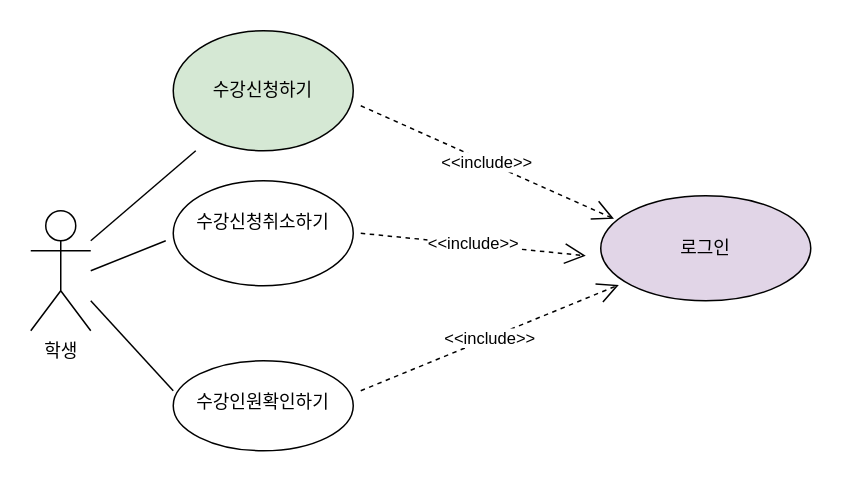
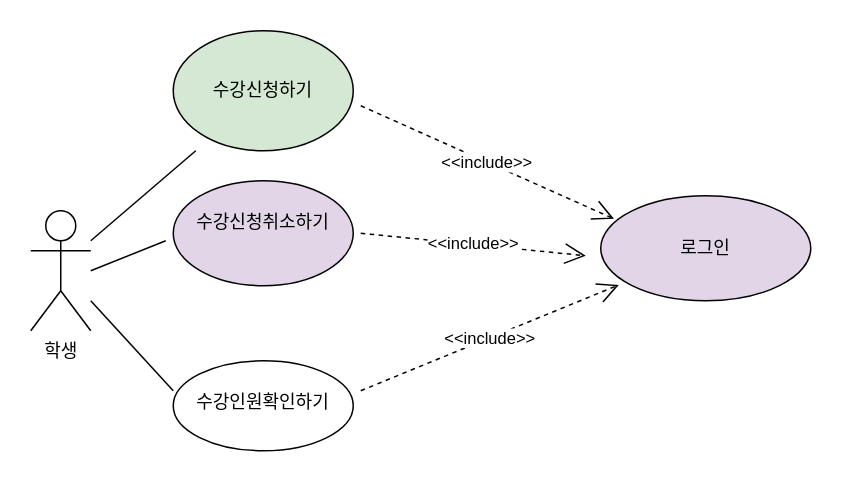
(263, 233) -> (263, 233)
